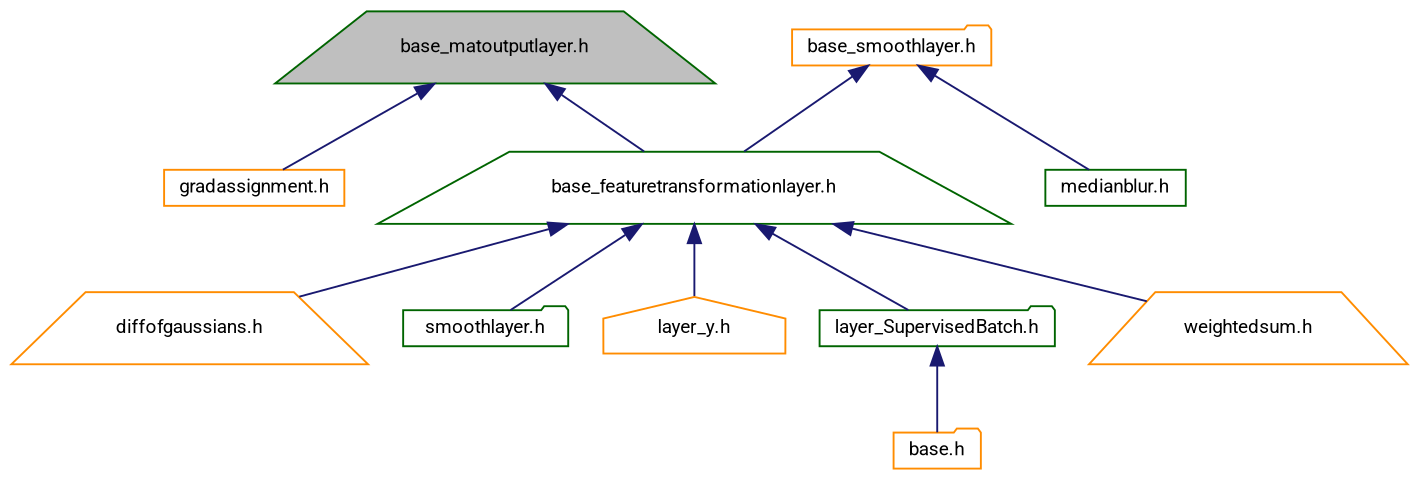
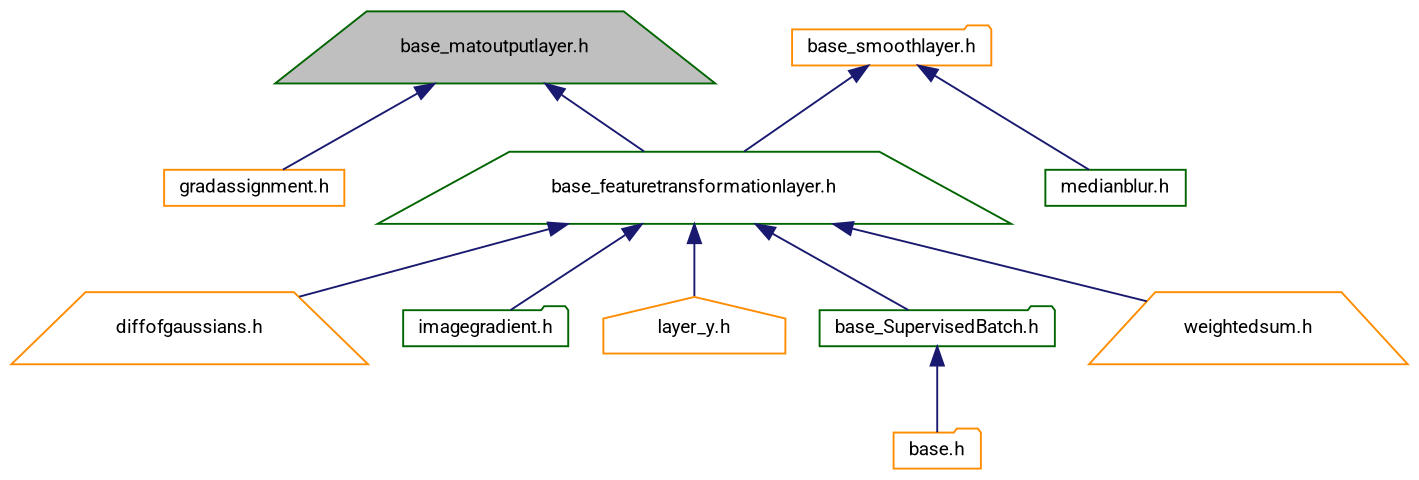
(486, 328) -> (486, 328)
(937, 328) -> (937, 328)
